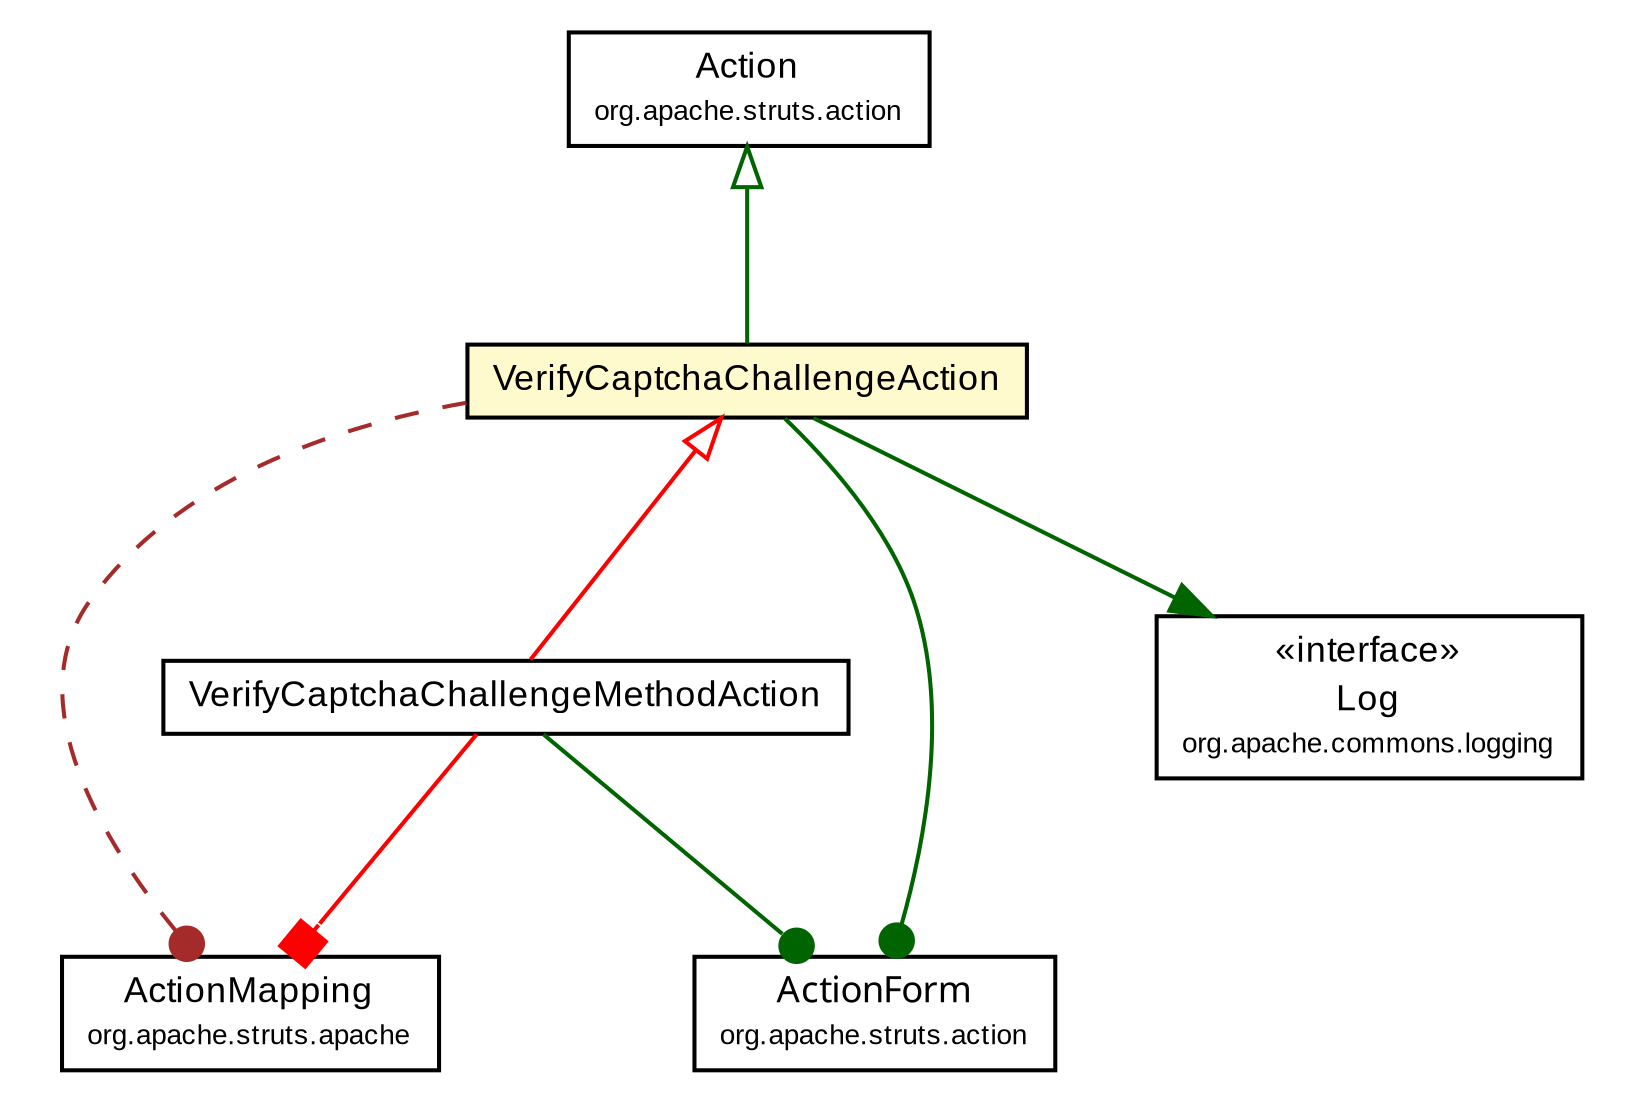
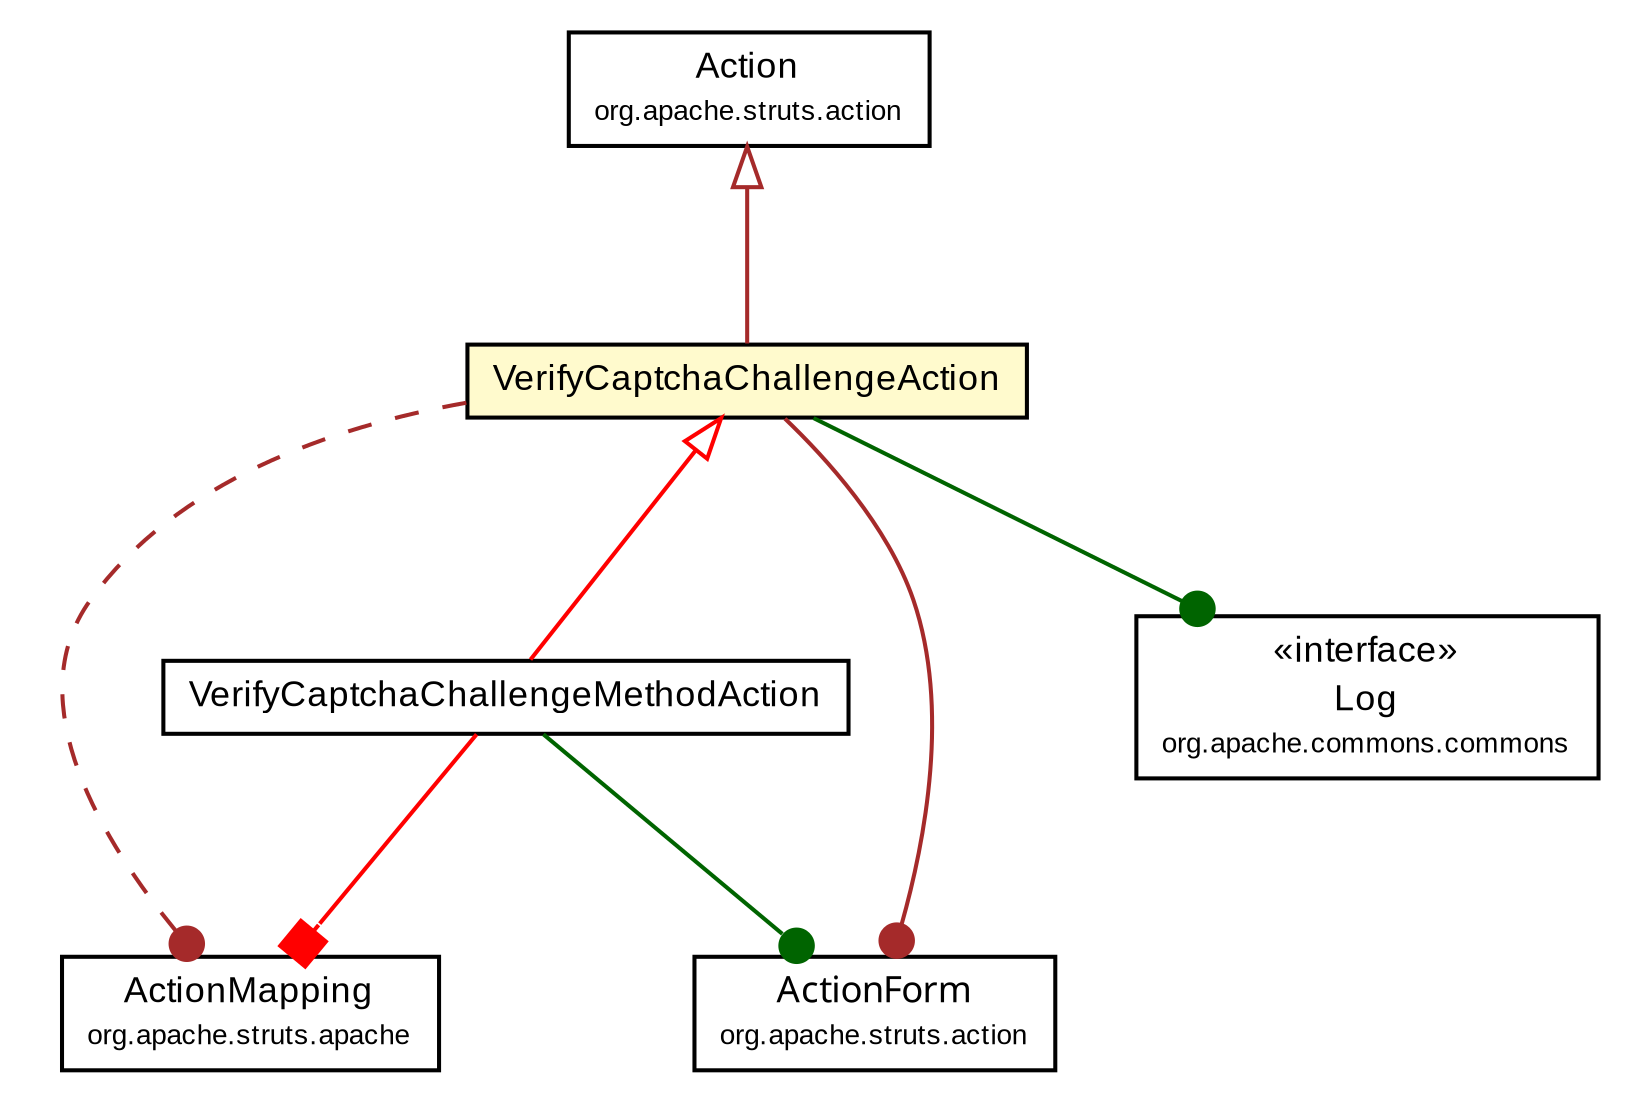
(747, 266) -> (747, 266)
(998, 510) -> (998, 510)
(926, 651) -> (926, 651)
(1369, 744) -> (1367, 744)
